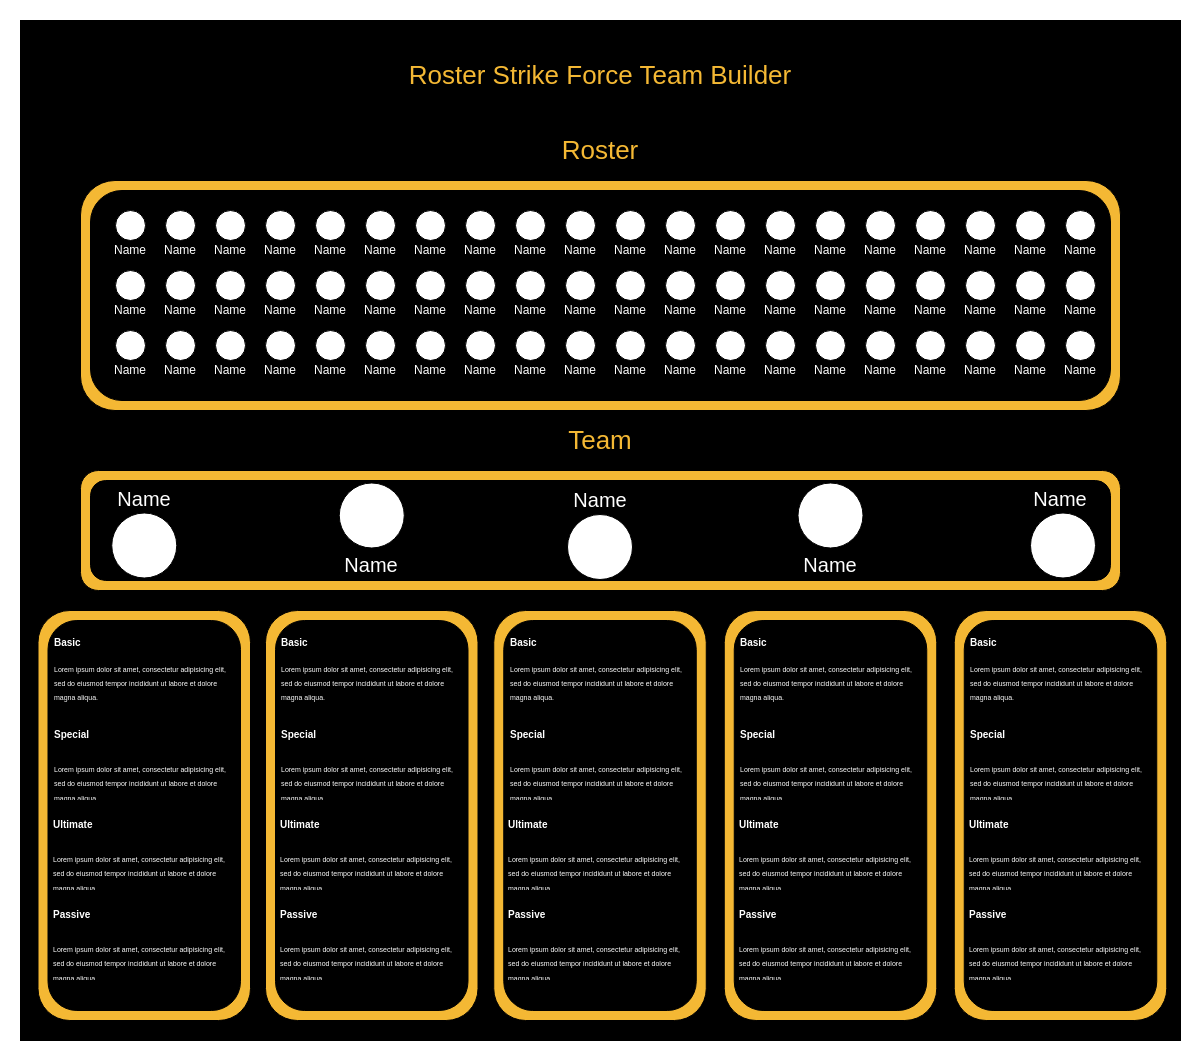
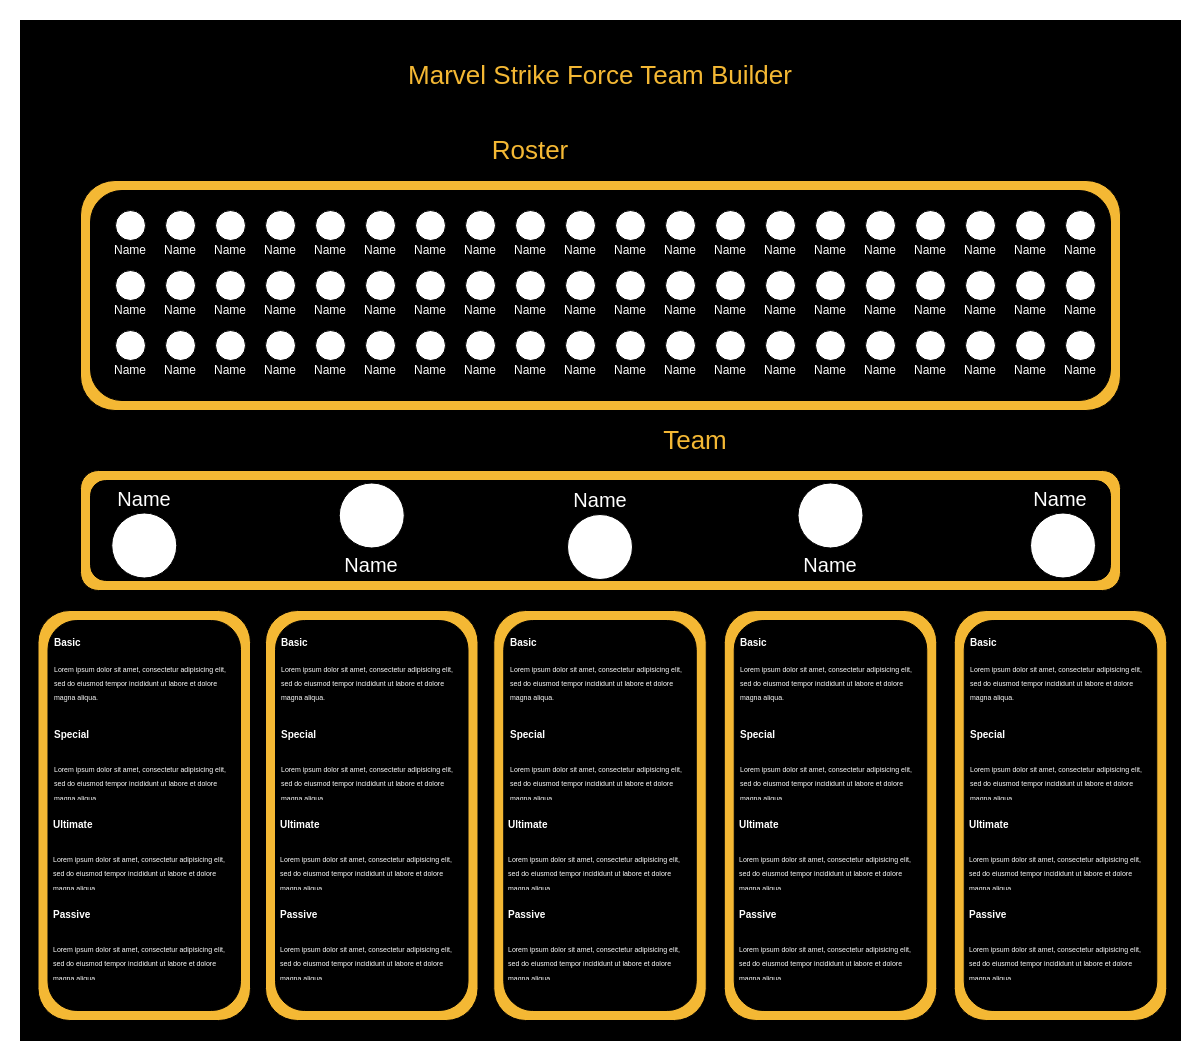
(601, 76) -> (601, 76)
(601, 151) -> (531, 151)
(601, 441) -> (696, 441)
